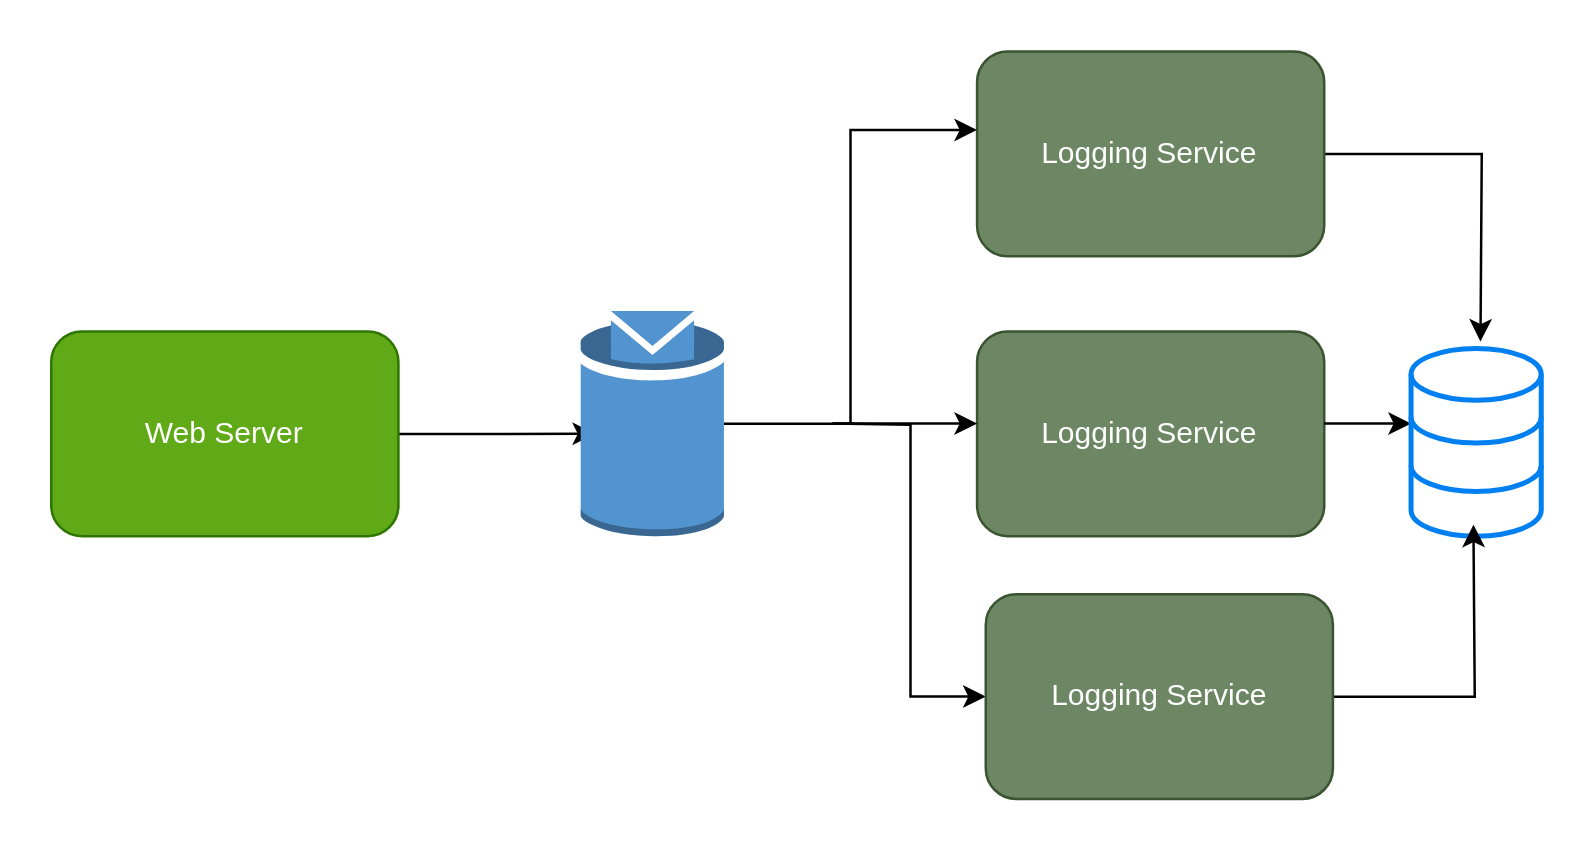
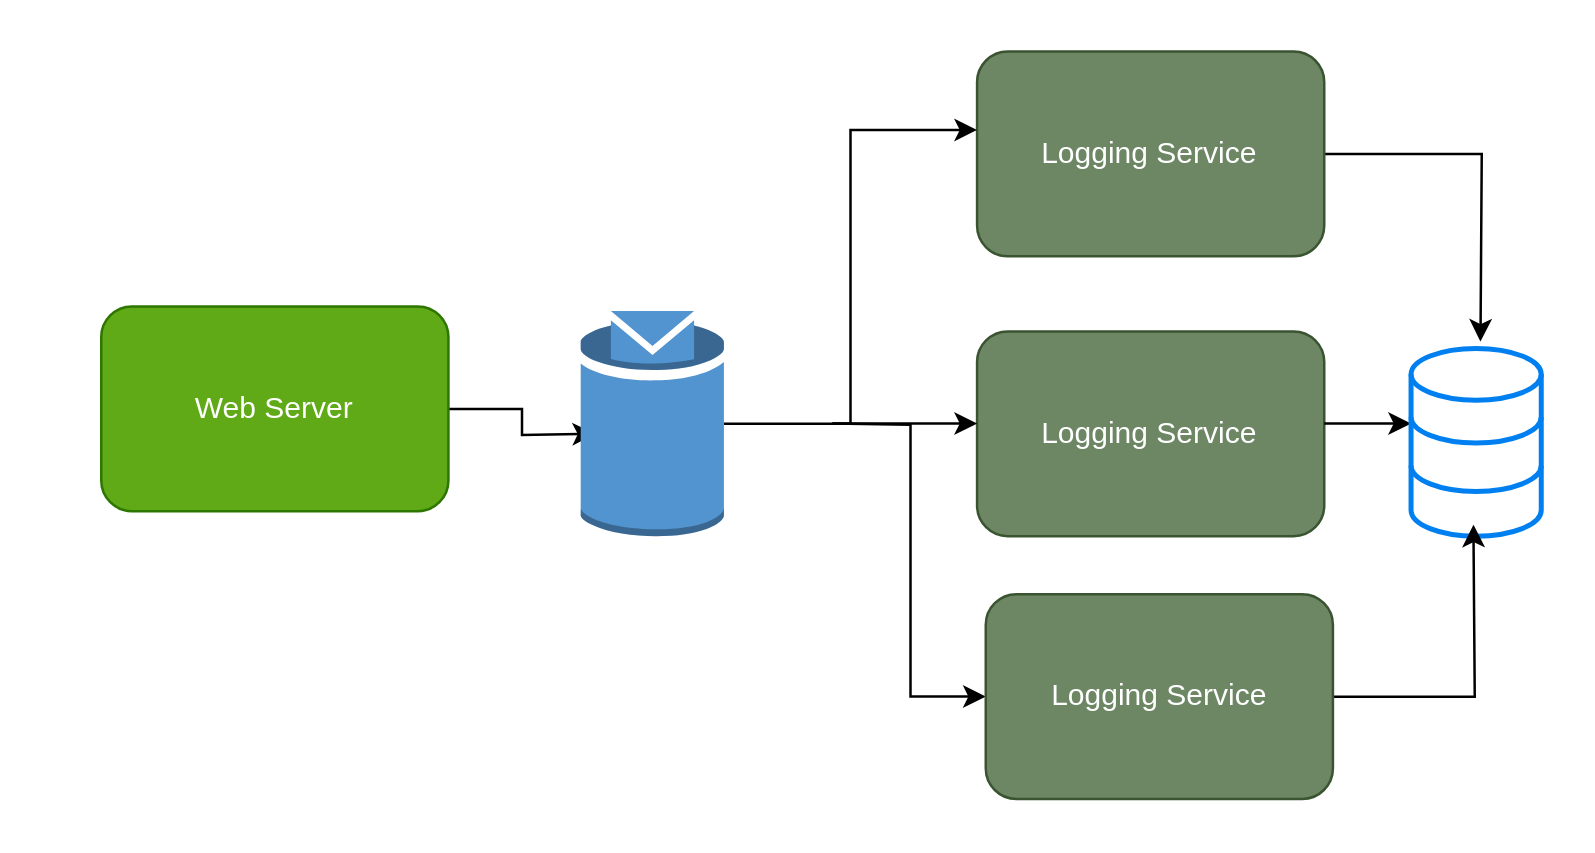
(225, 434) -> (275, 409)
